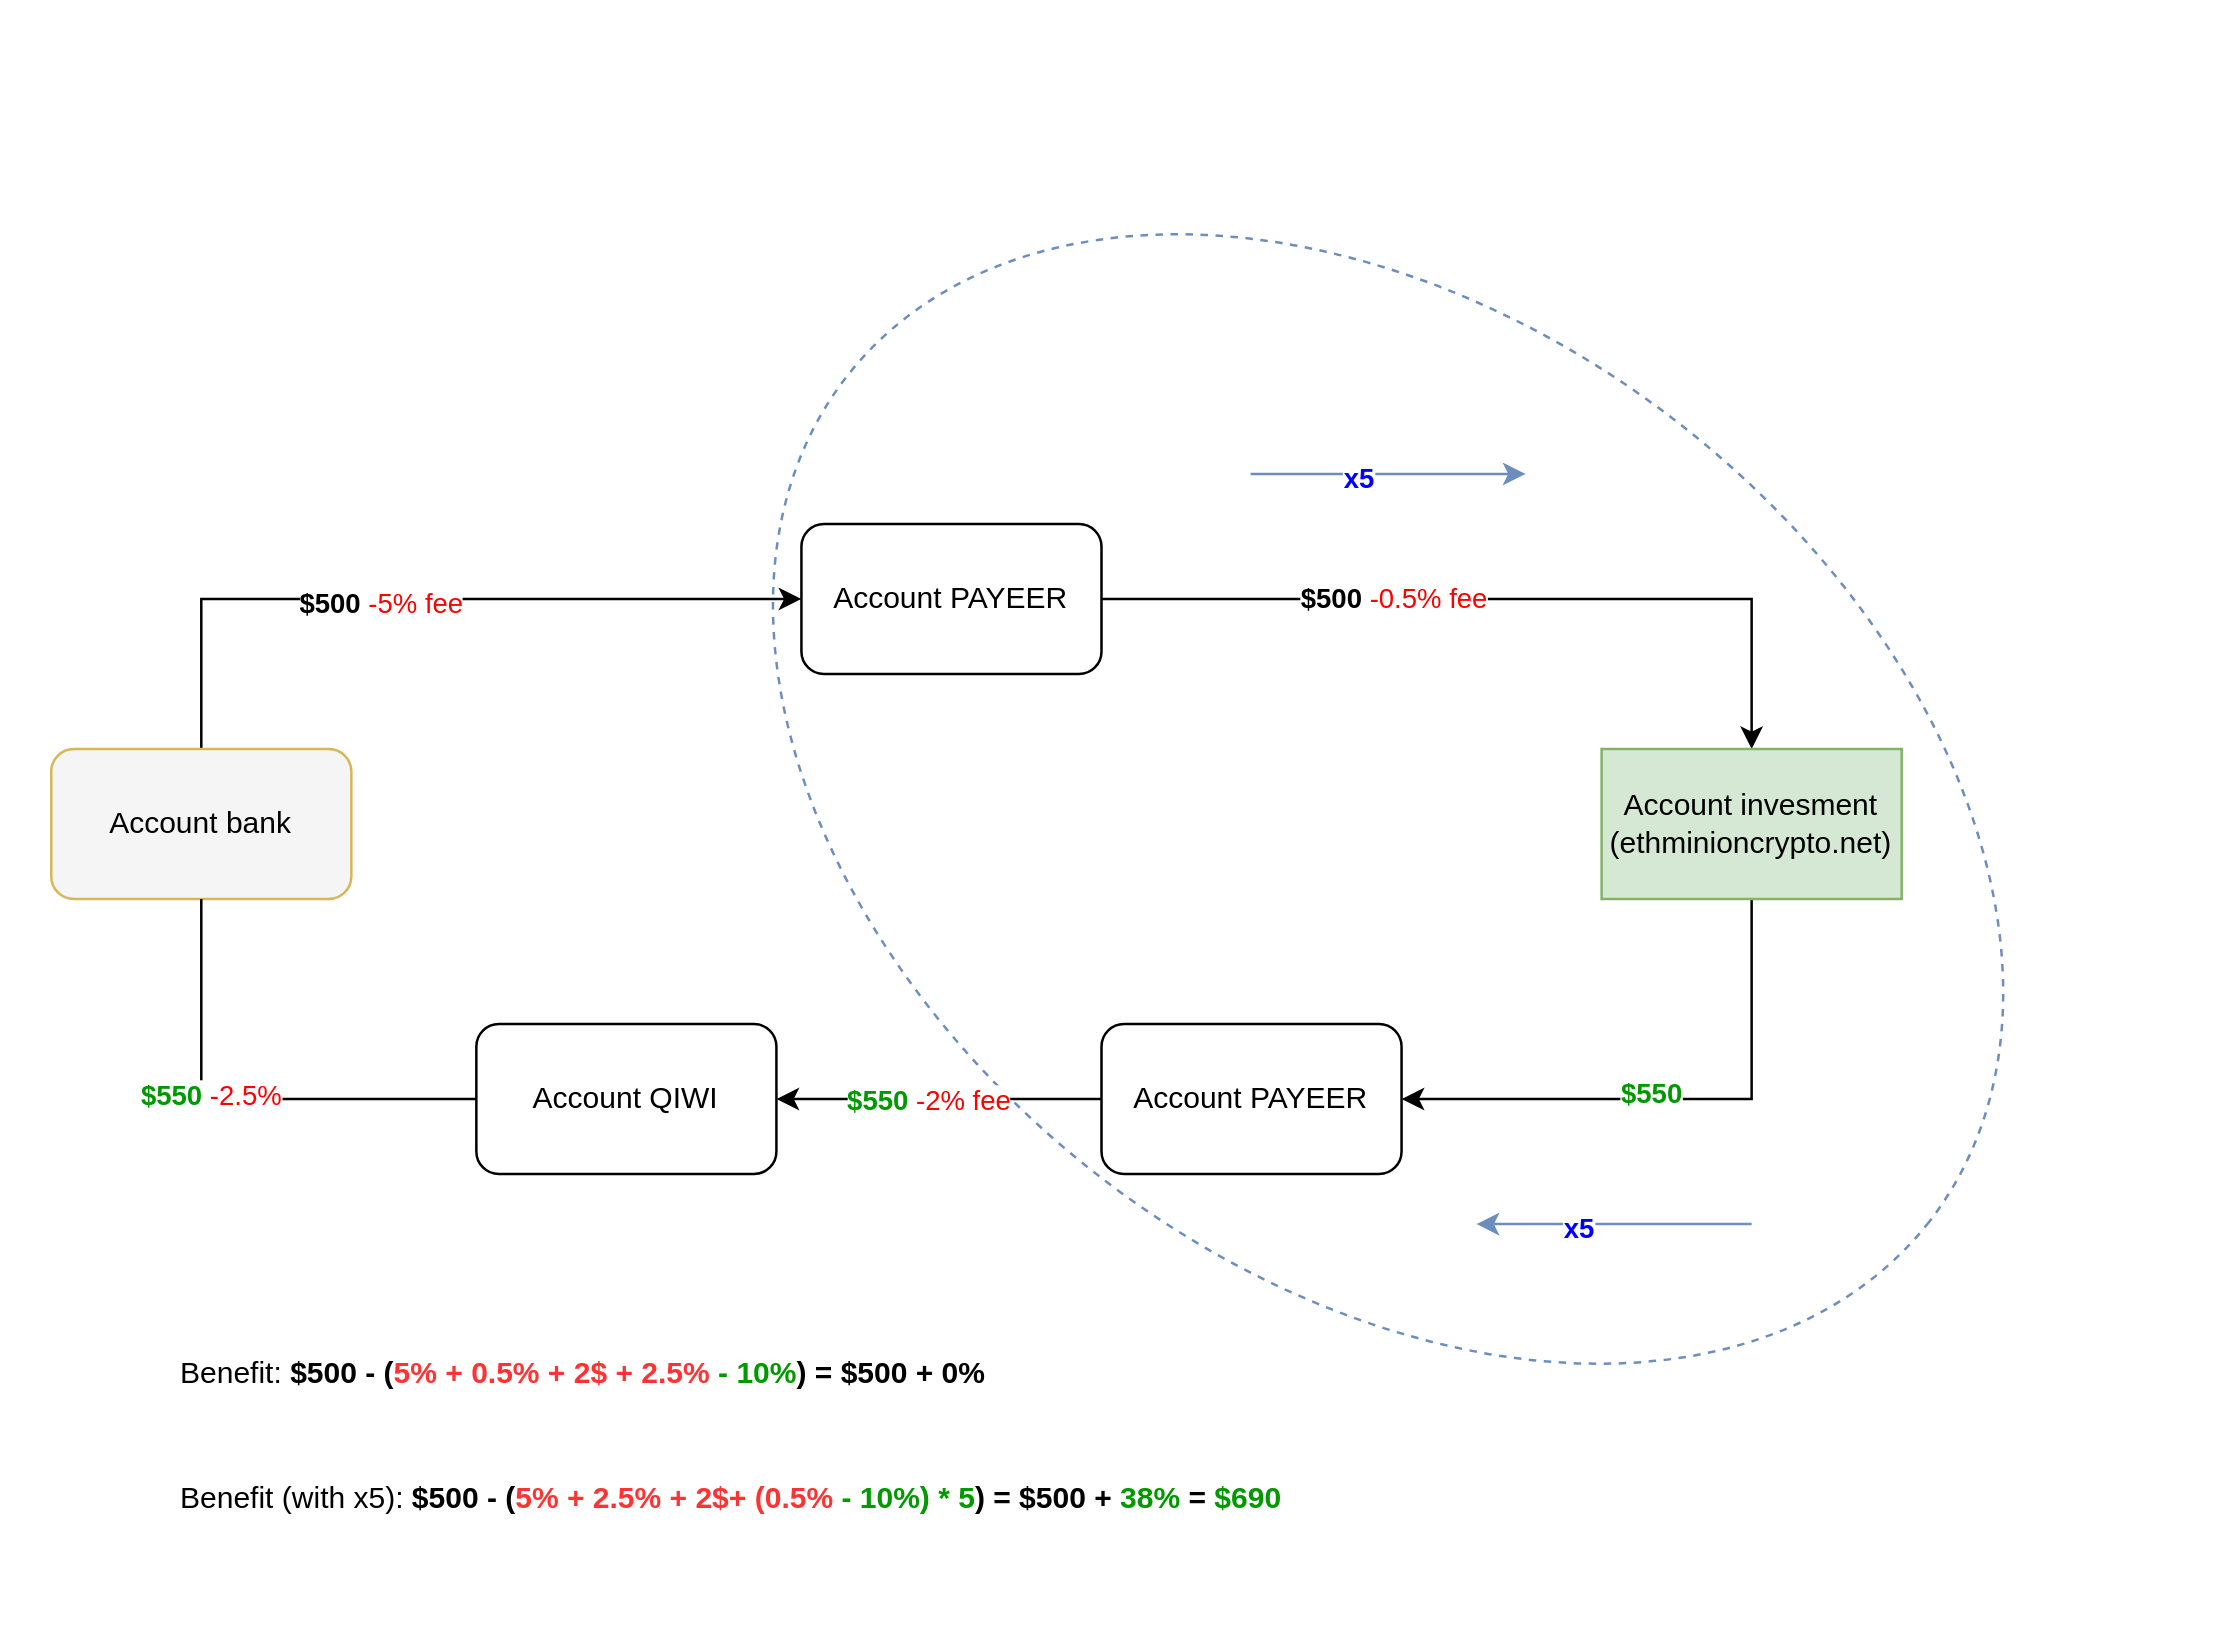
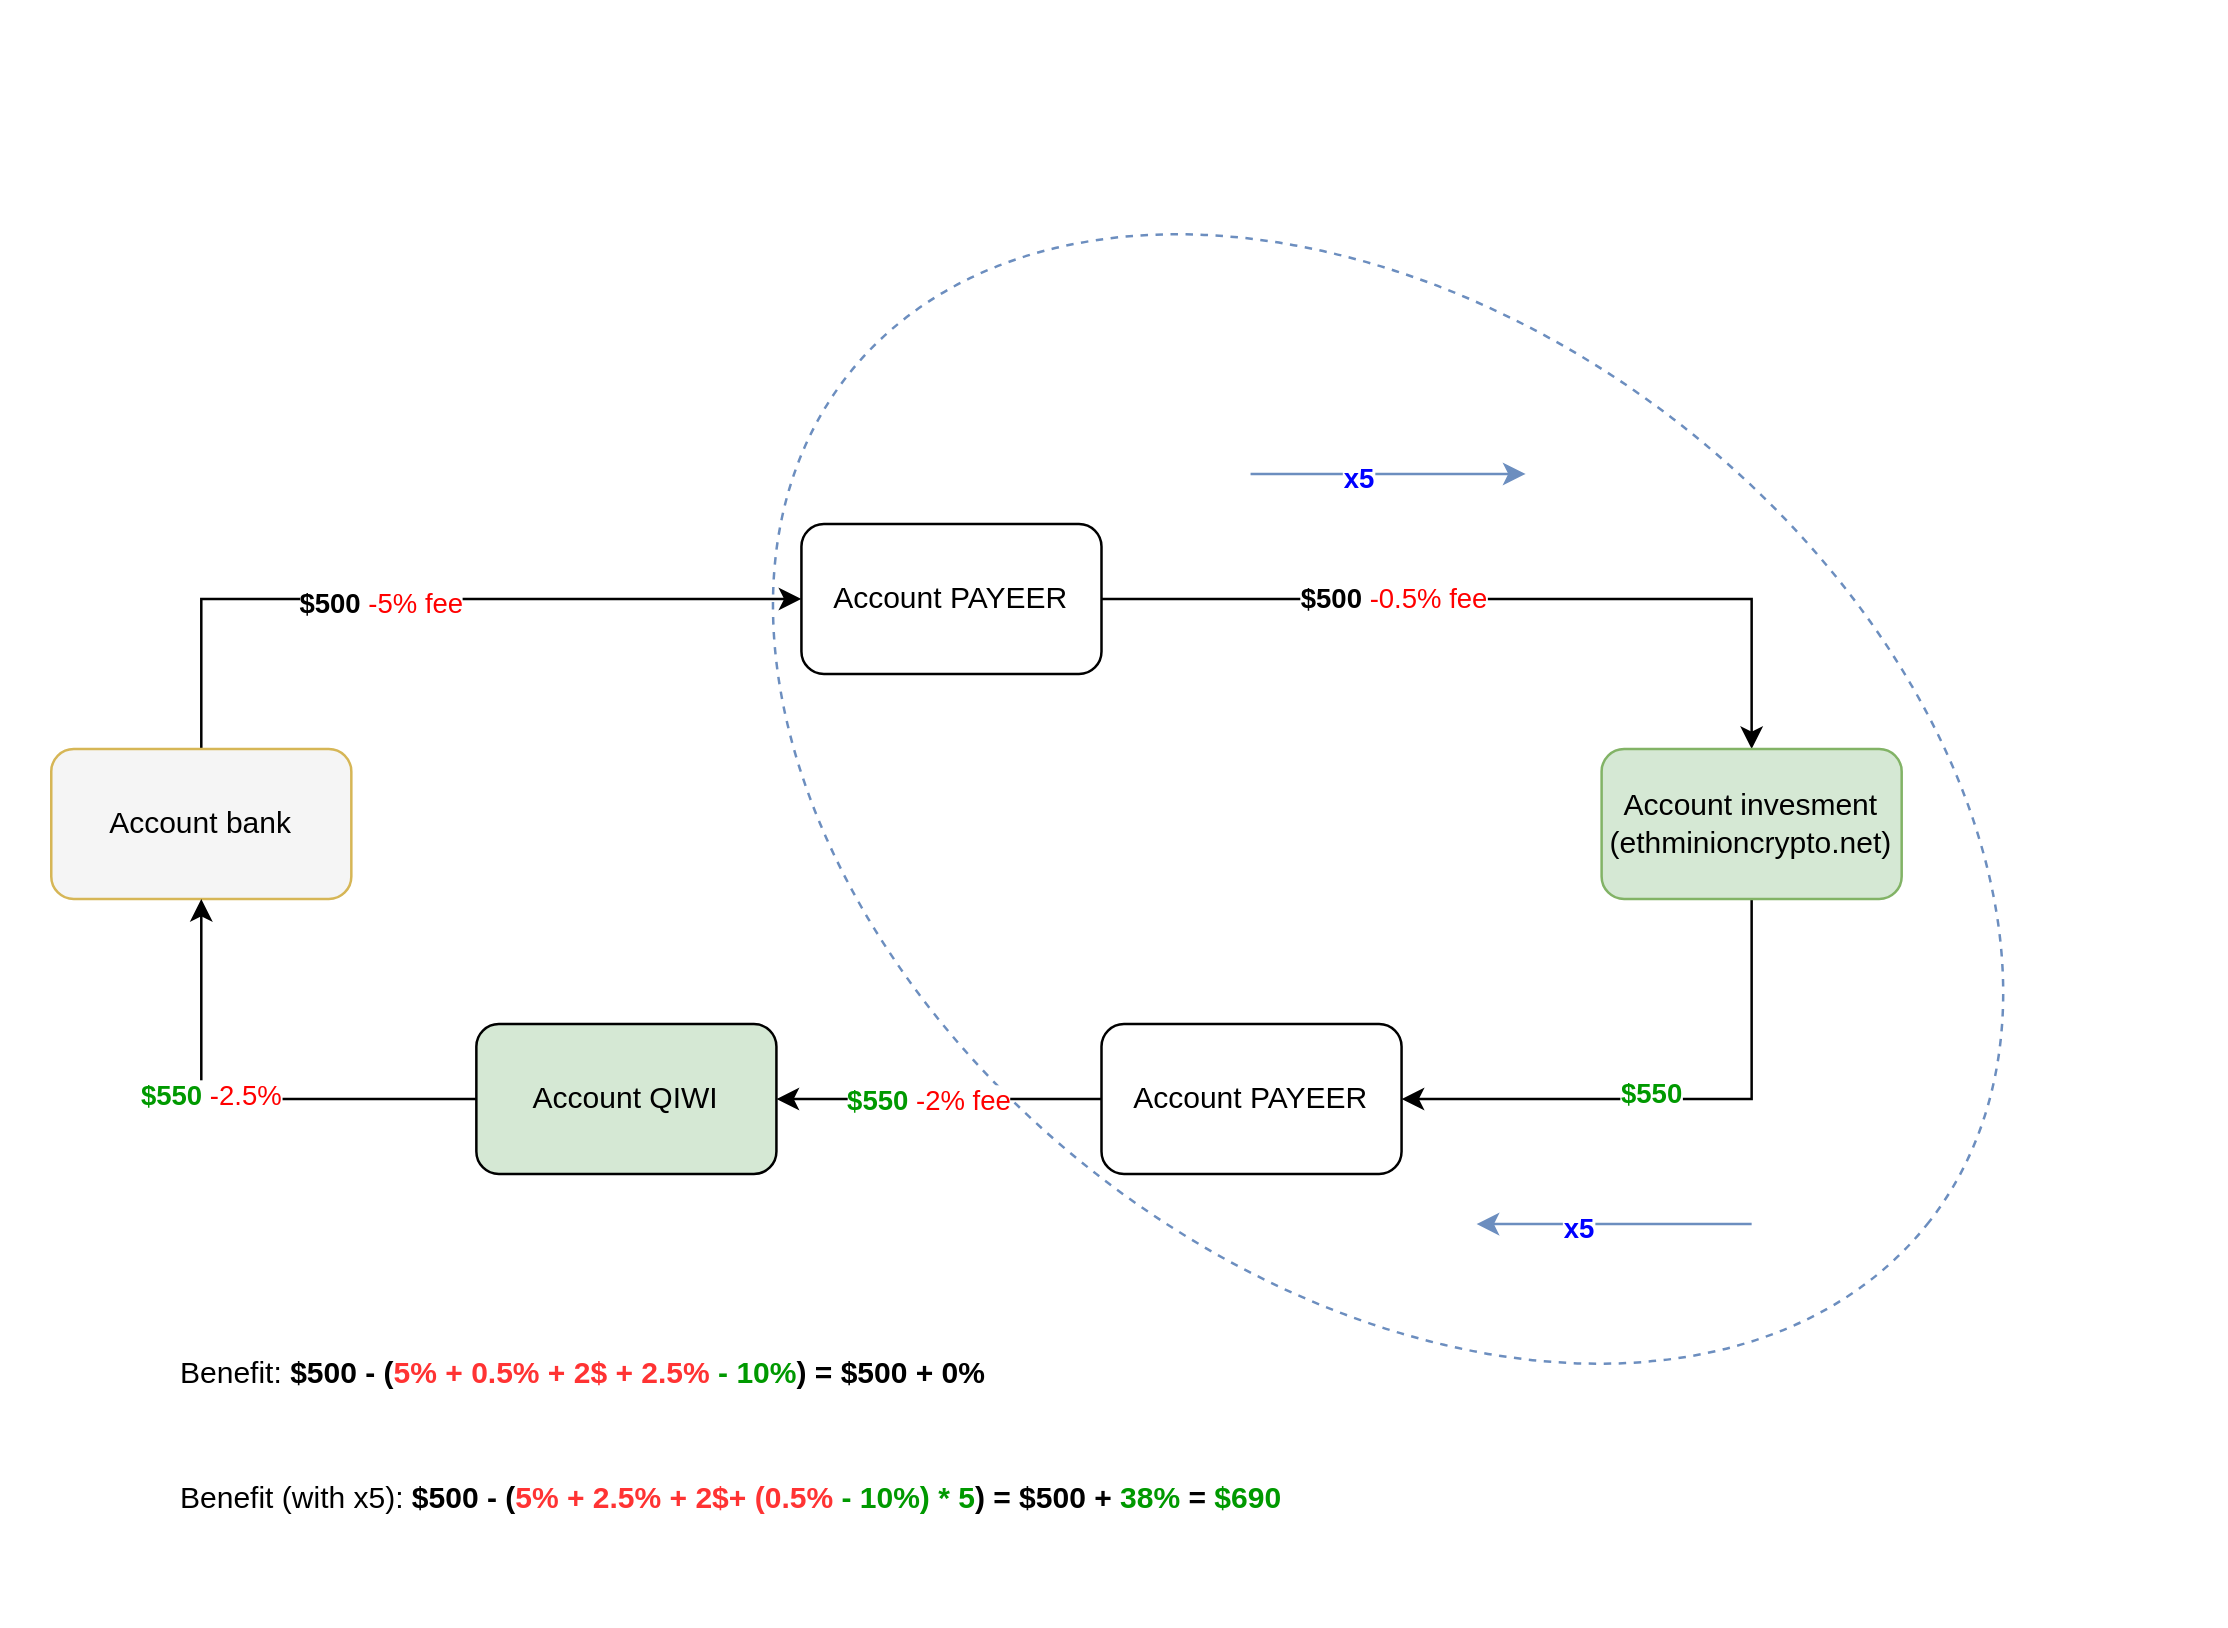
(1751, 824) -> (1751, 824)
(201, 909) -> (201, 917)
(626, 1099) -> (626, 1099)
